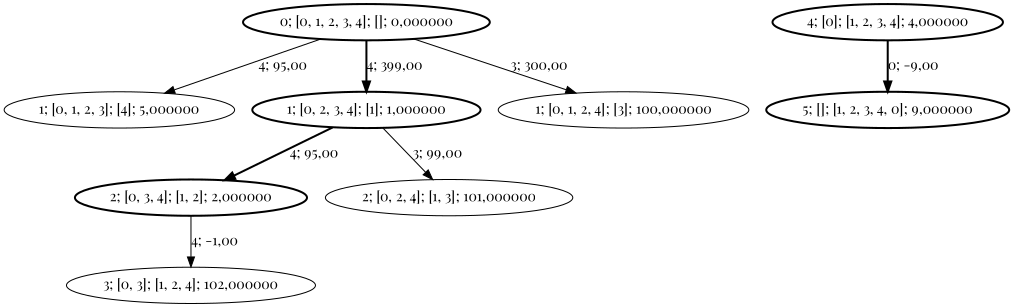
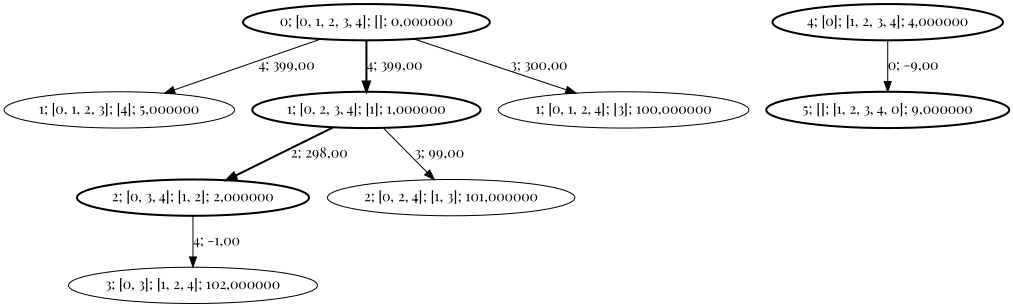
(888, 61) -> (888, 61)
(283, 66) -> (287, 66)
(314, 154) -> (320, 154)
